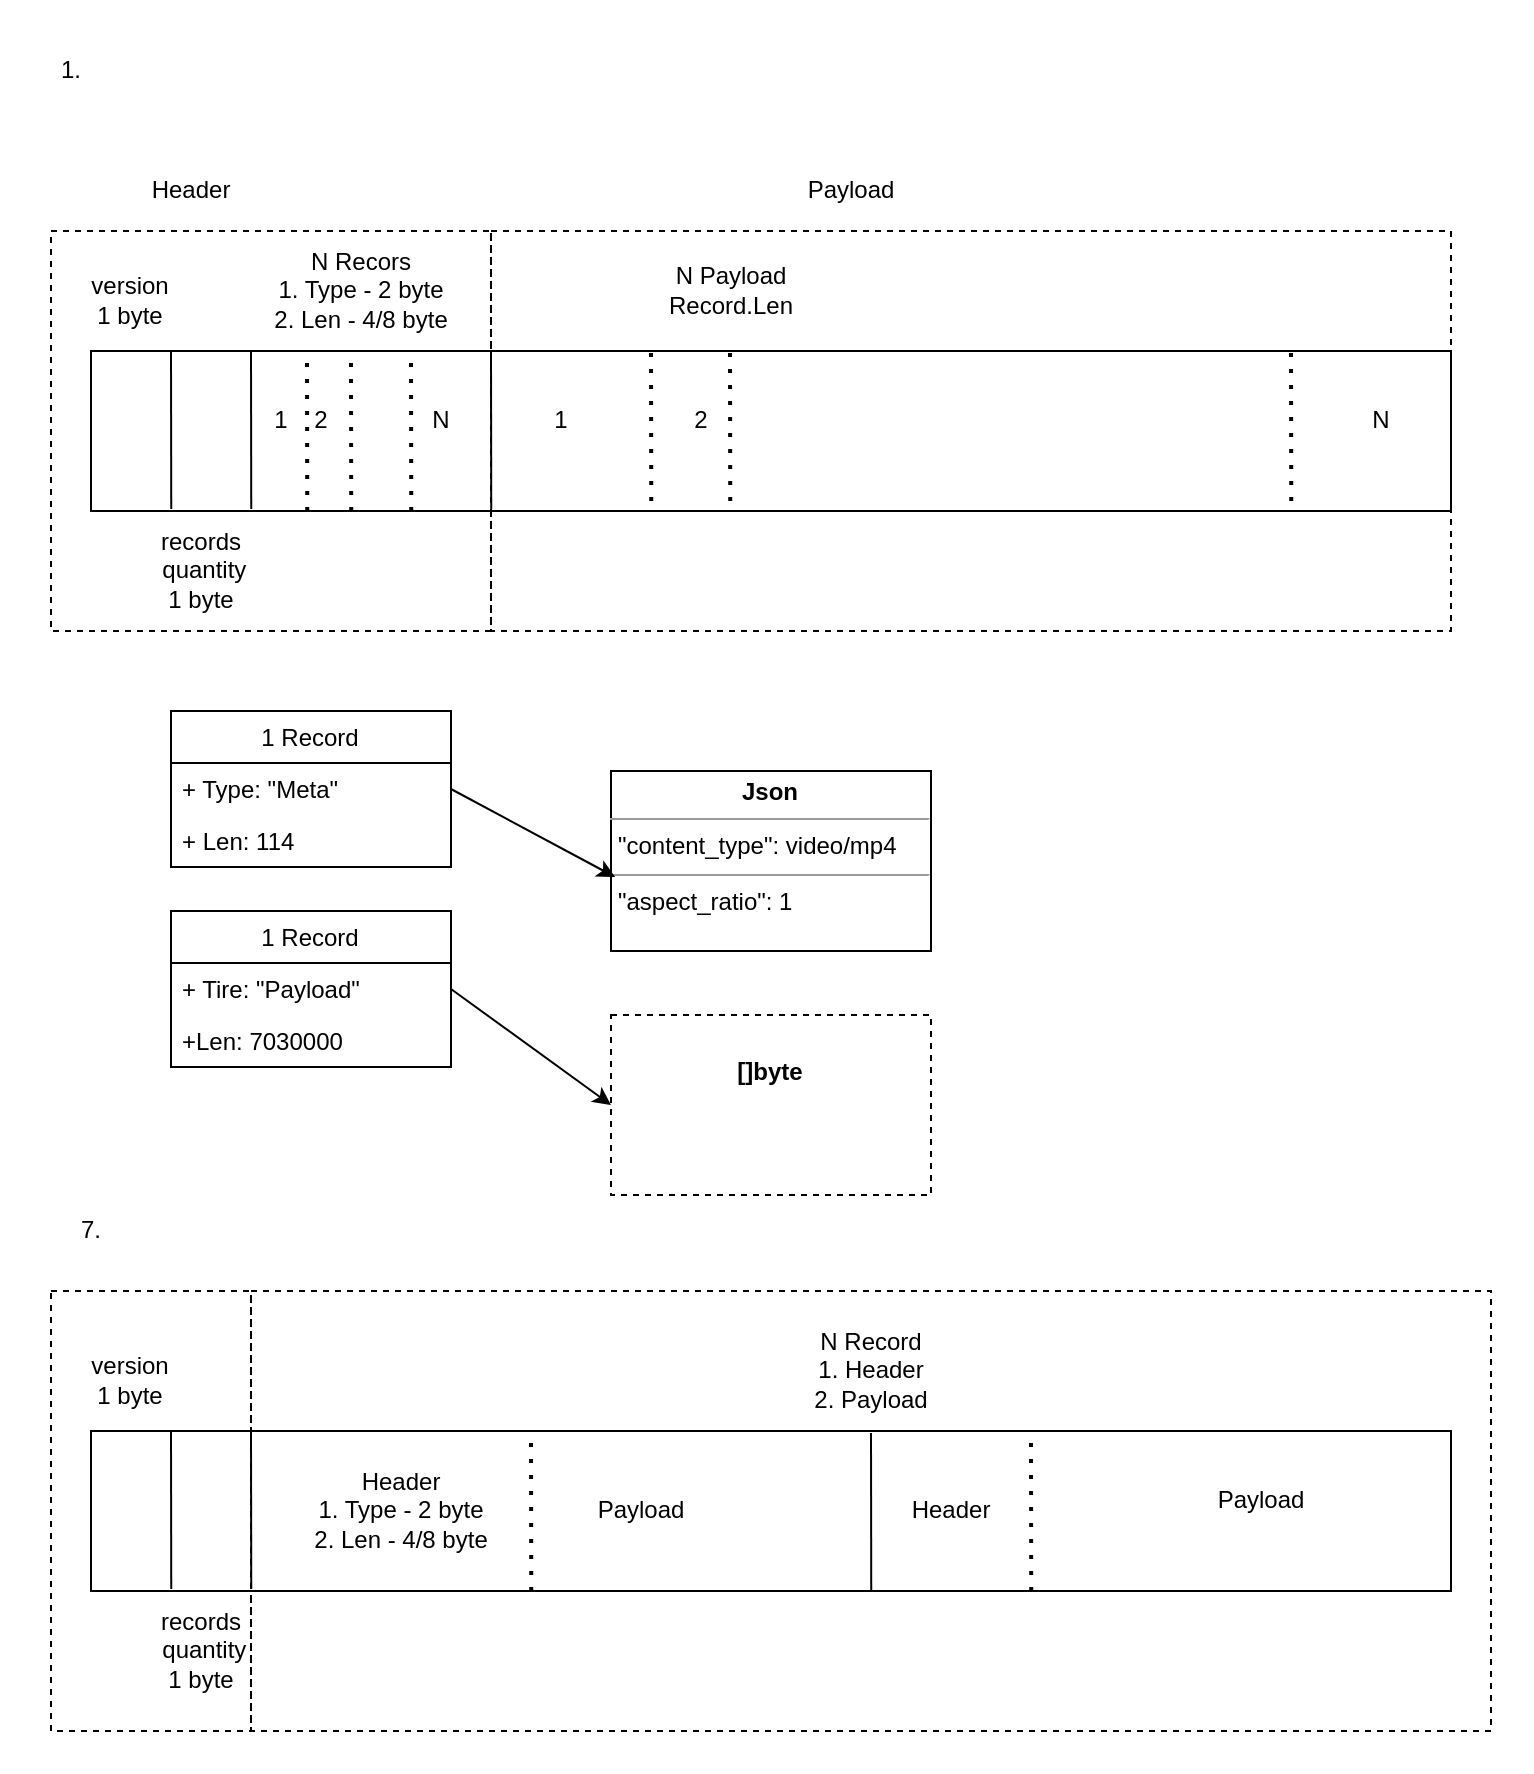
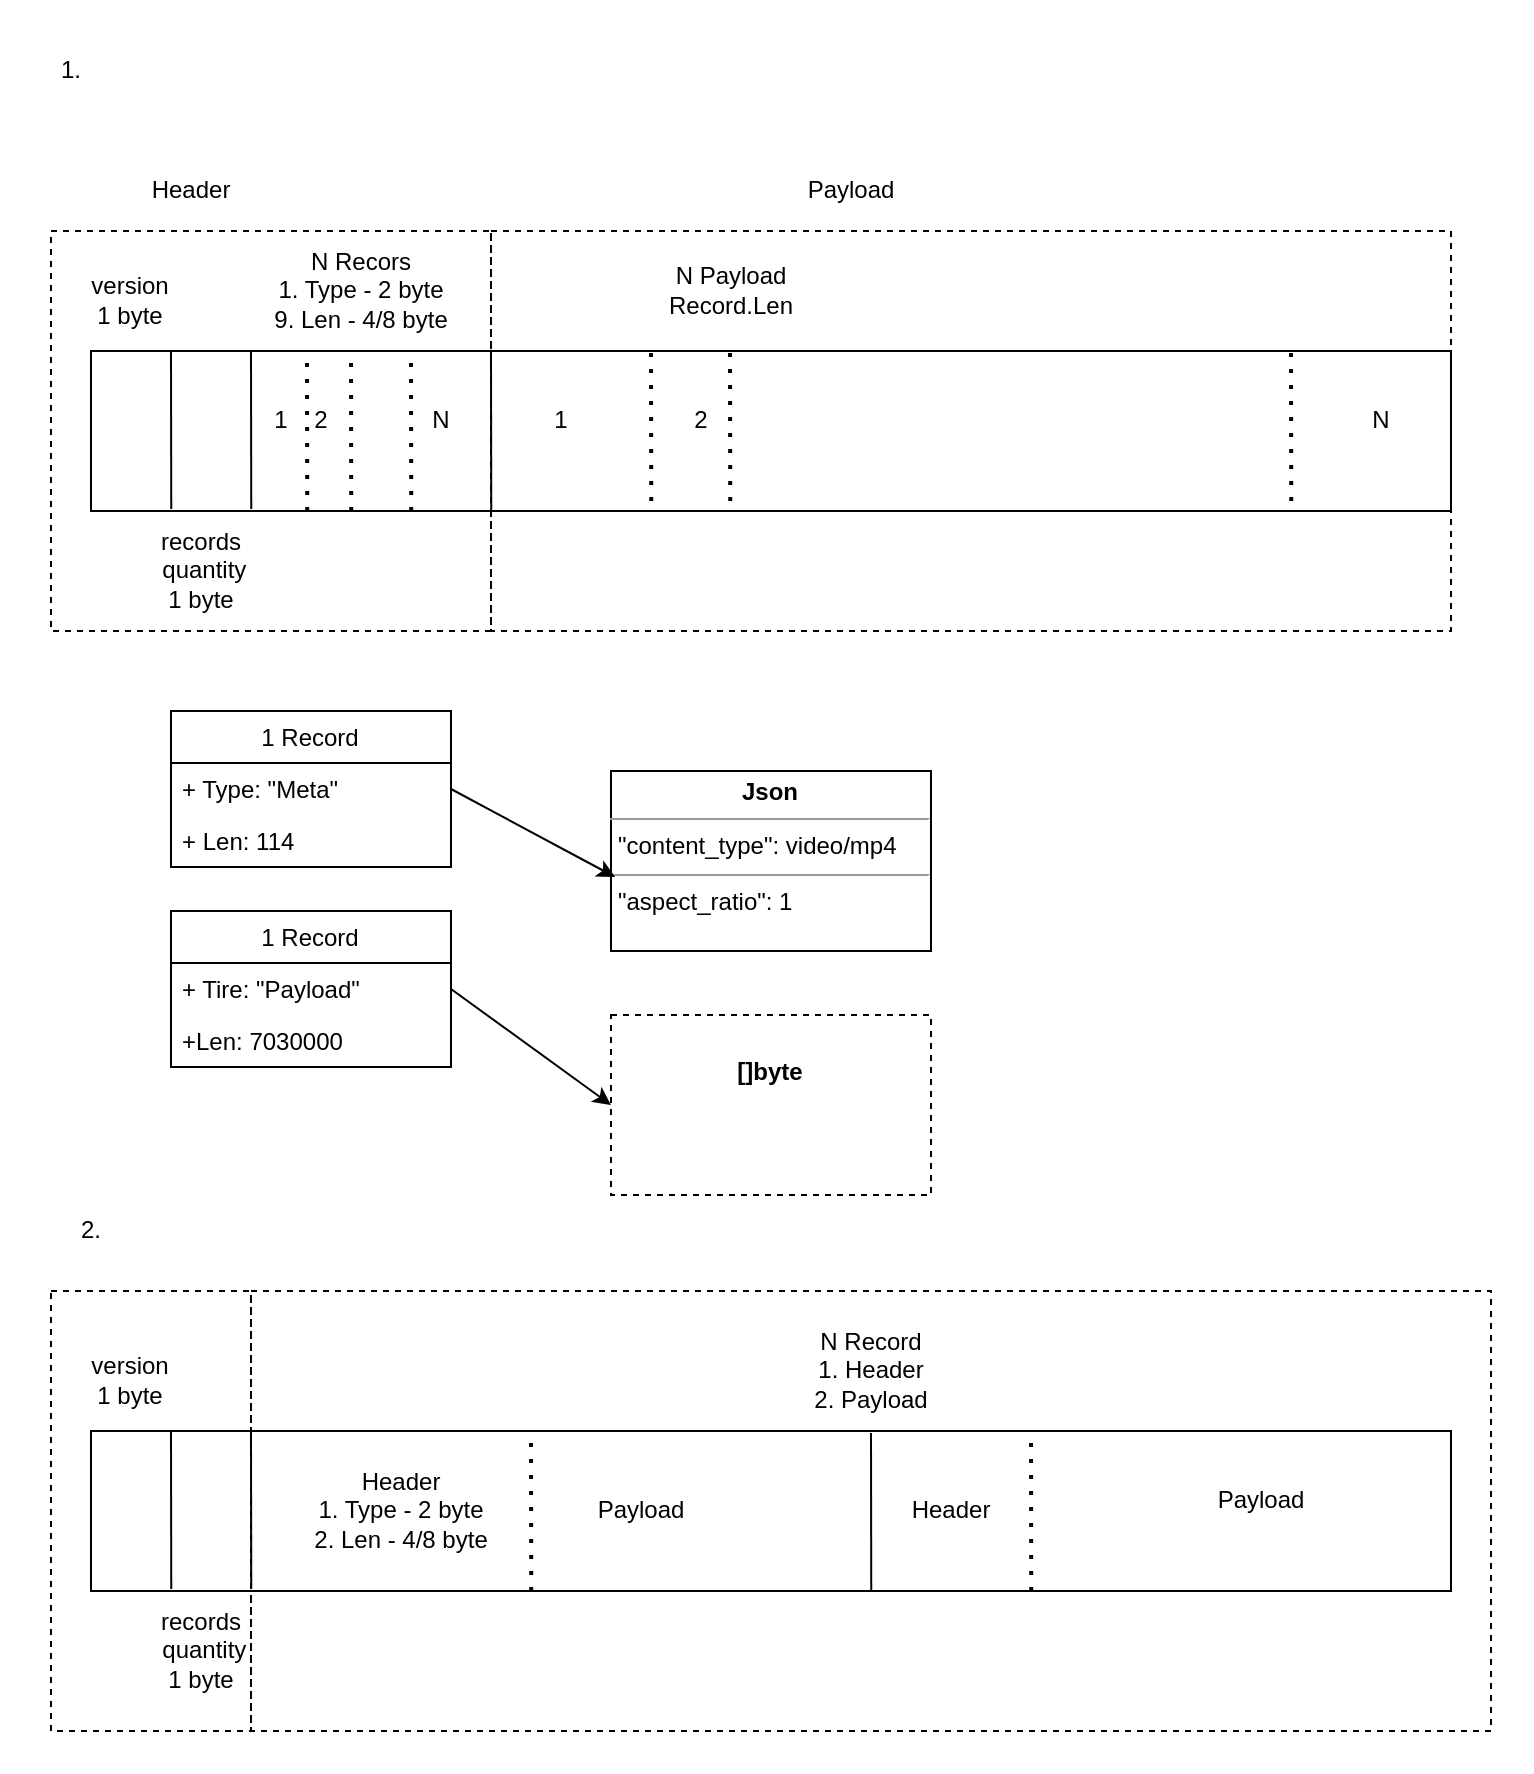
(362, 291) -> (362, 291)
(92, 1231) -> (92, 1231)
